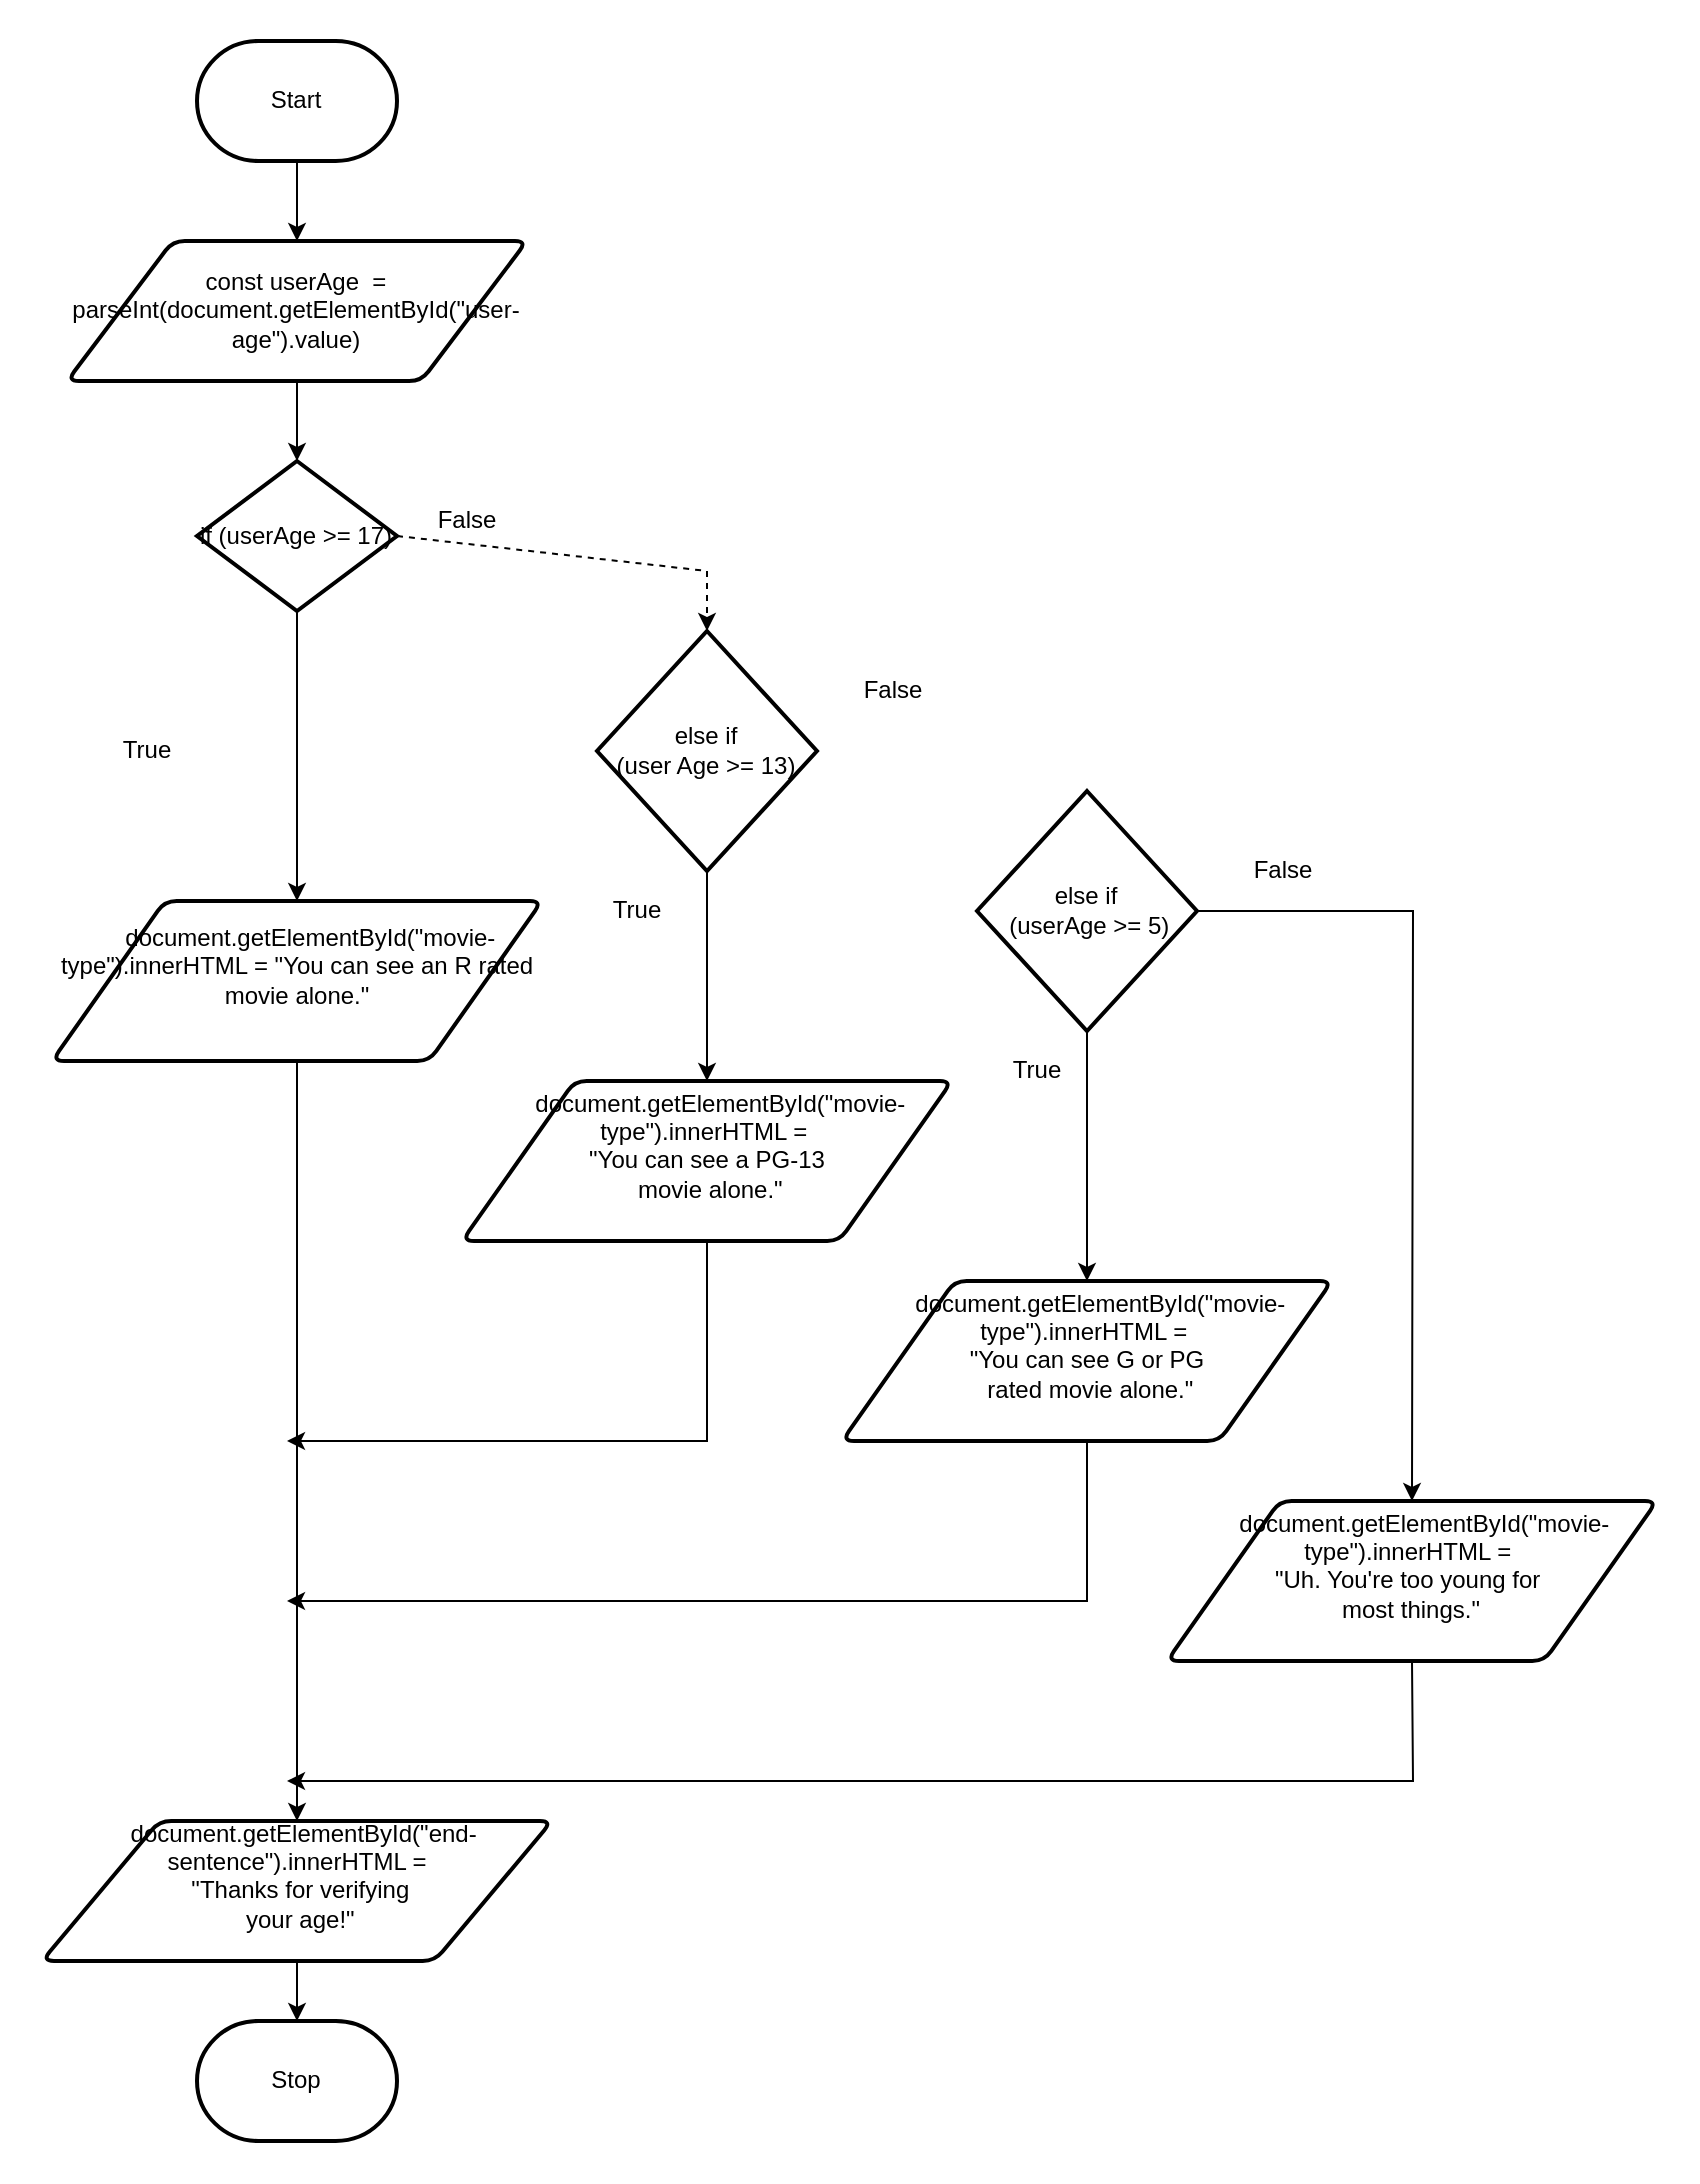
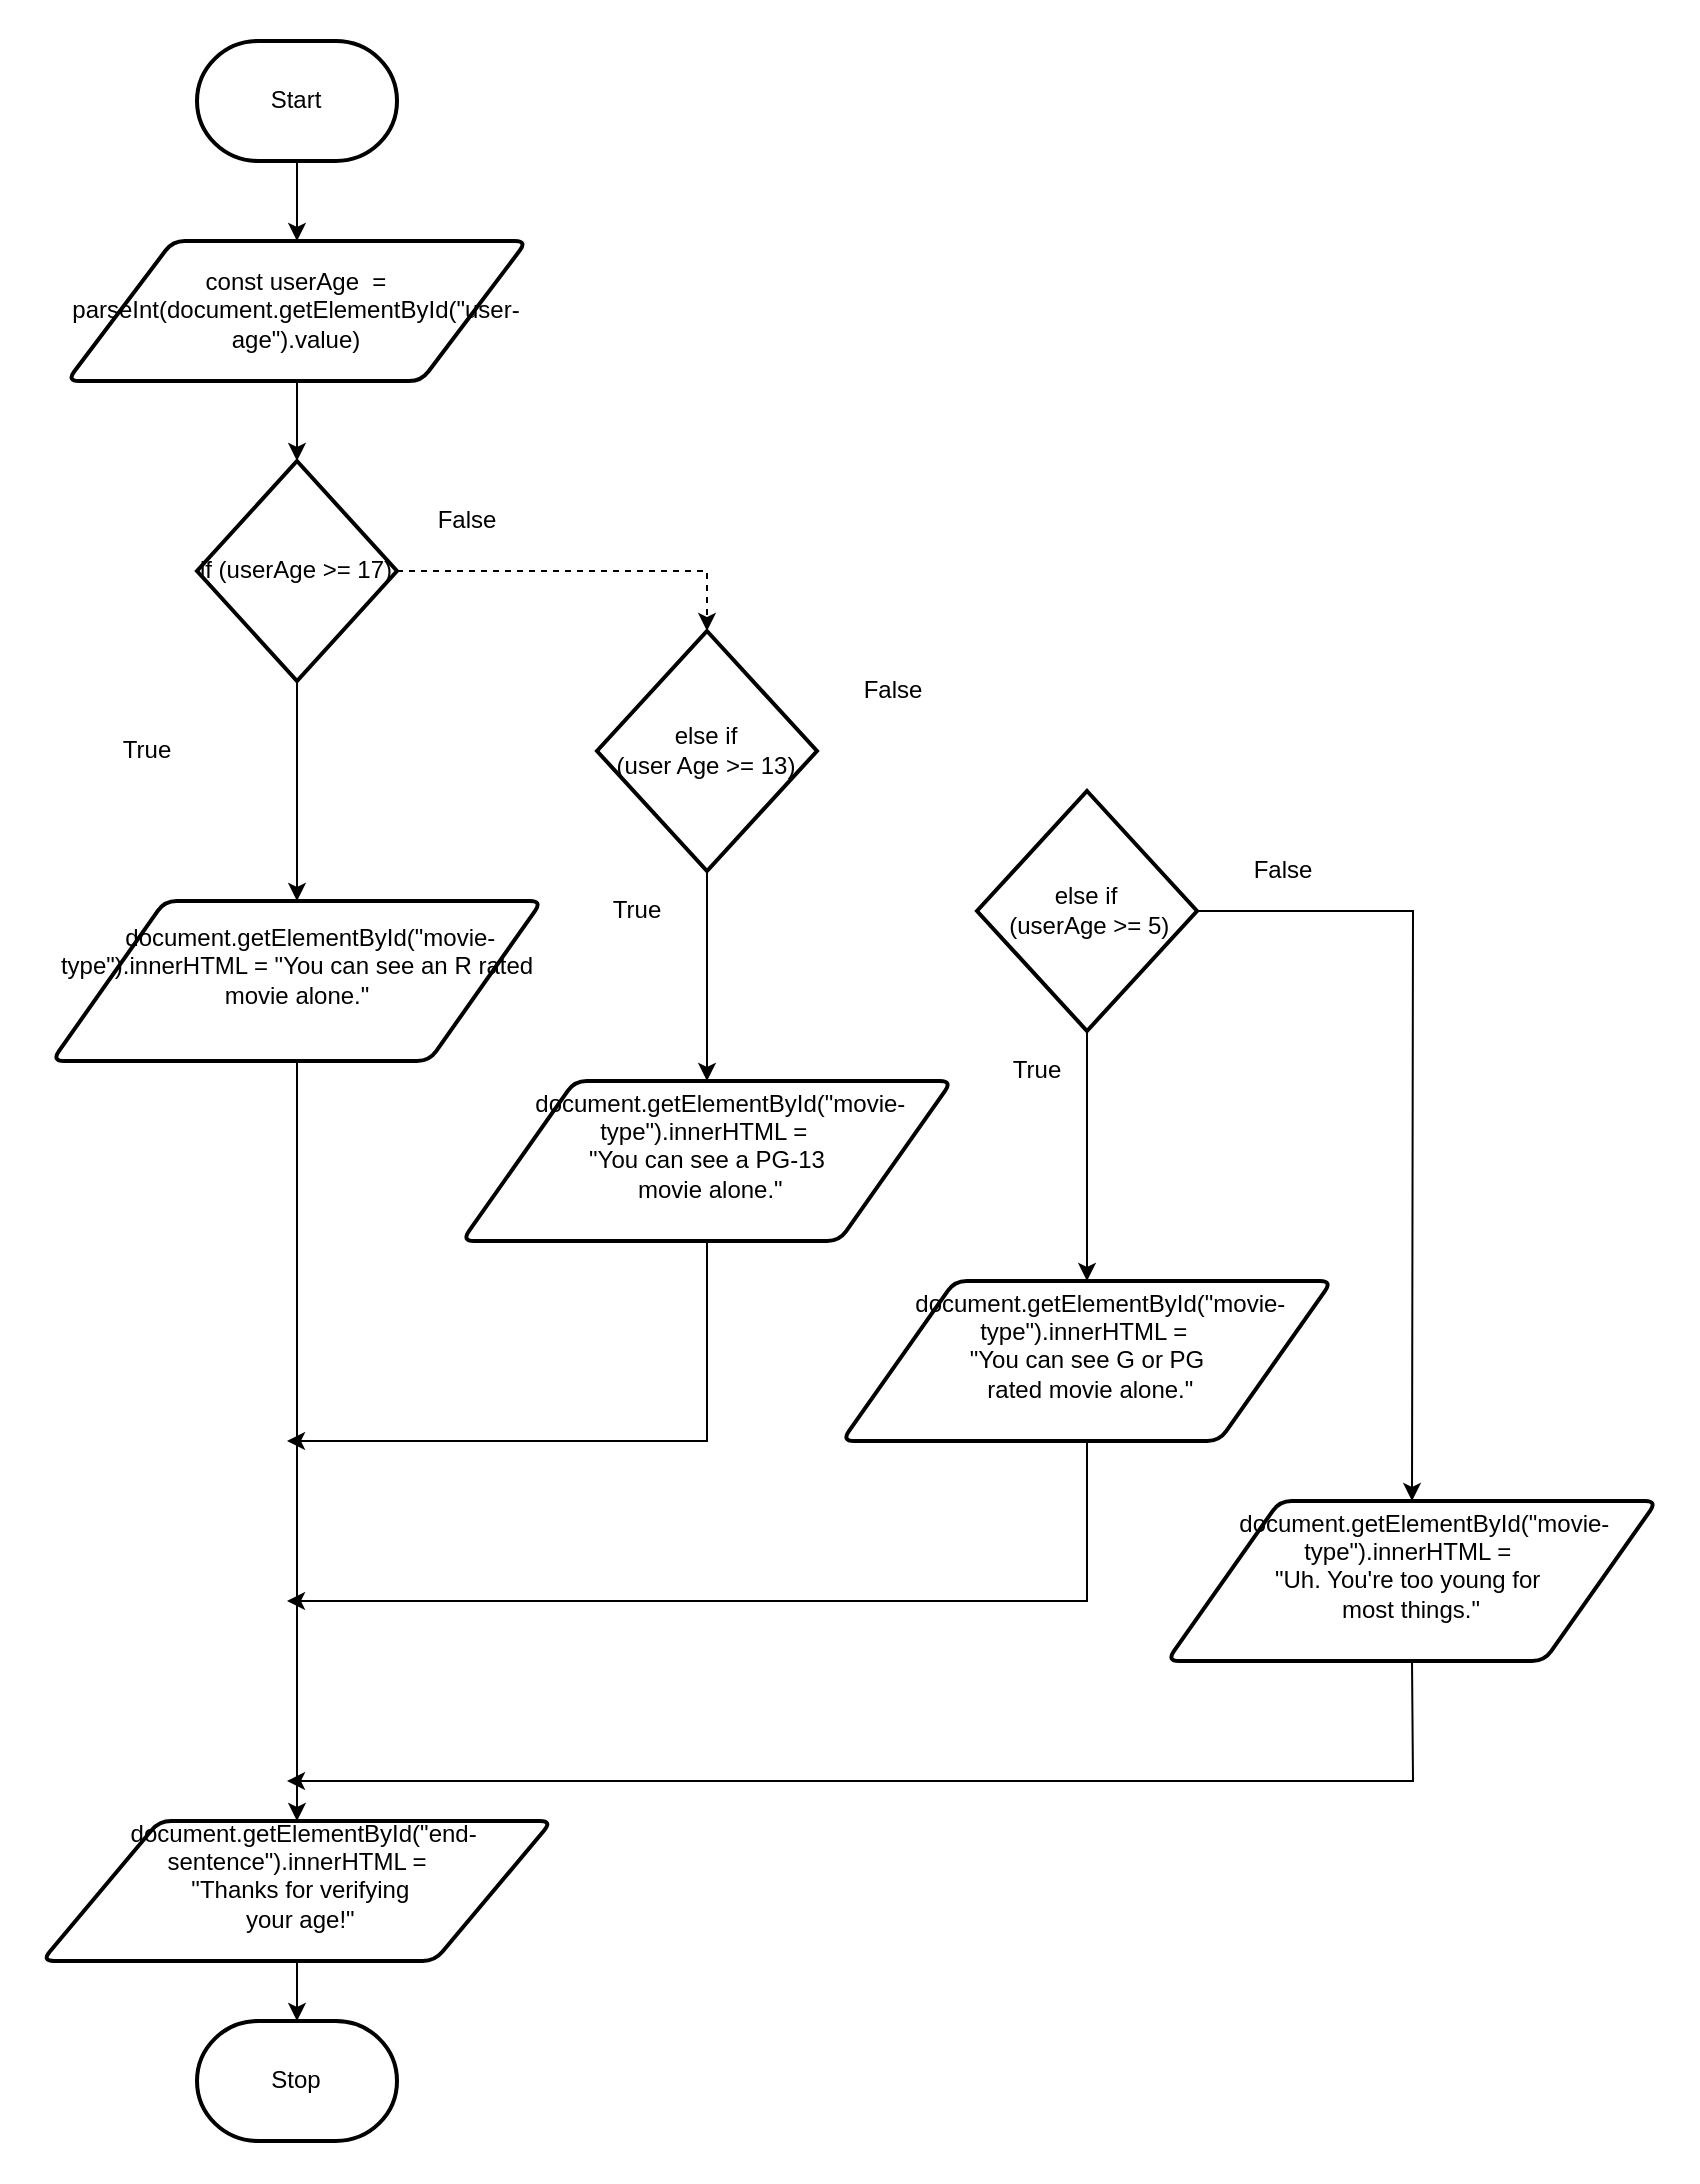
(297, 536) -> (297, 571)
